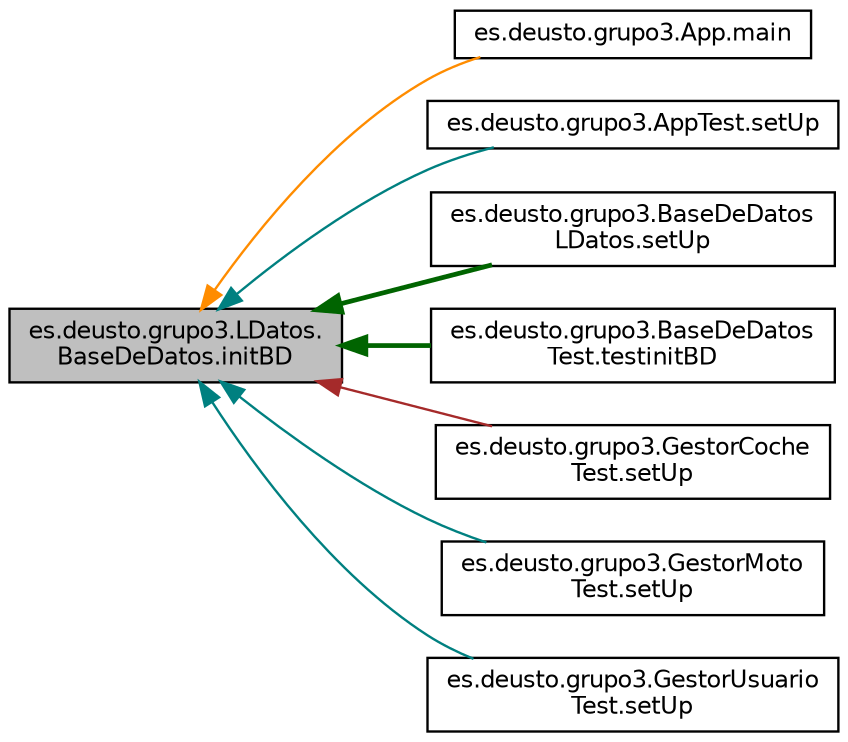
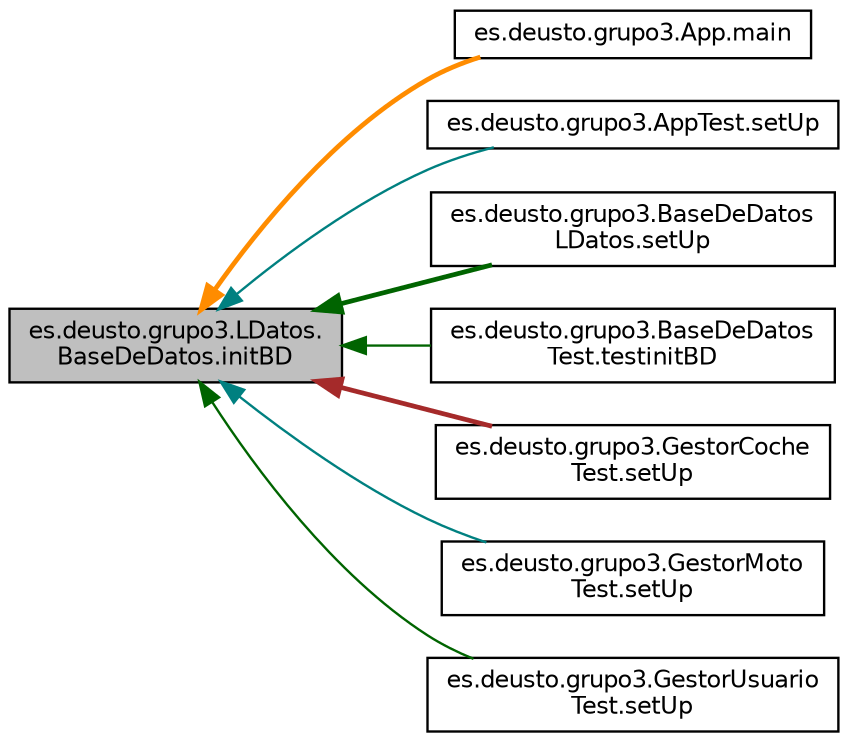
(331, 153) -> (331, 153)
(398, 346) -> (398, 346)
(416, 407) -> (416, 407)
(326, 549) -> (326, 549)
